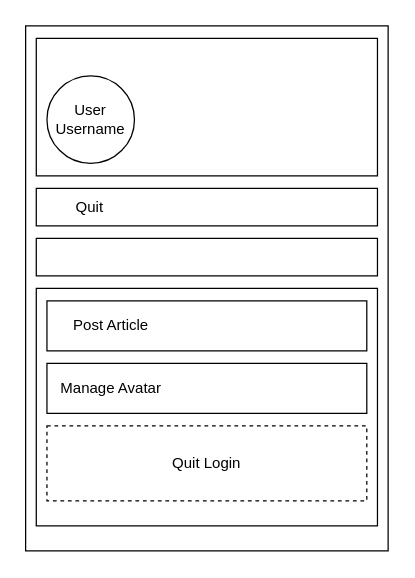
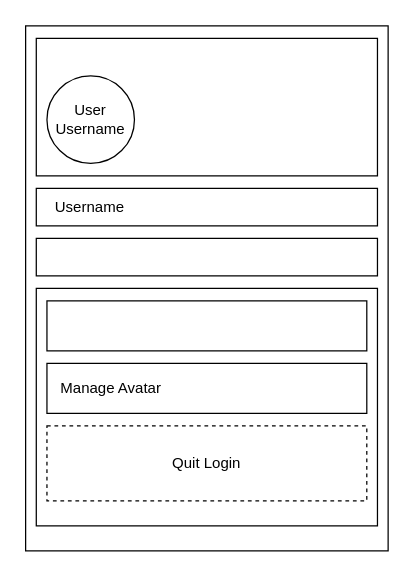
(90, 207) -> (90, 207)
(111, 326) -> none
